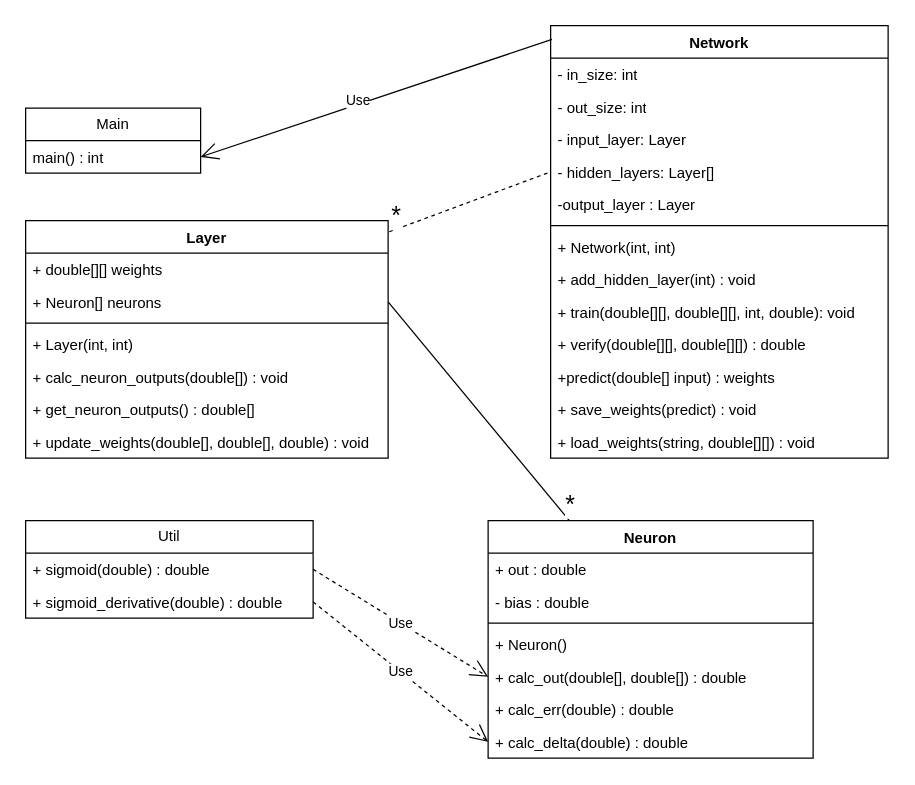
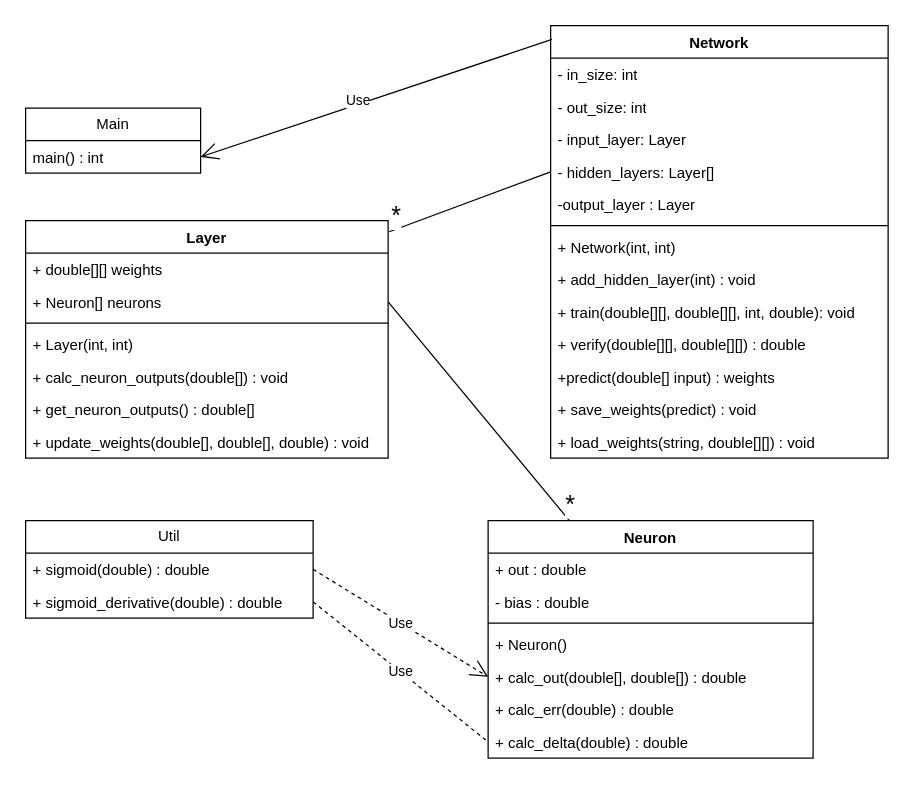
(469, 202) -> (469, 202)
(484, 738) -> (483, 738)
